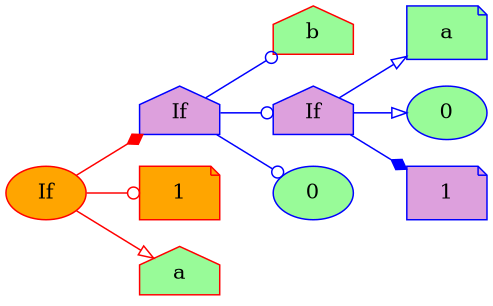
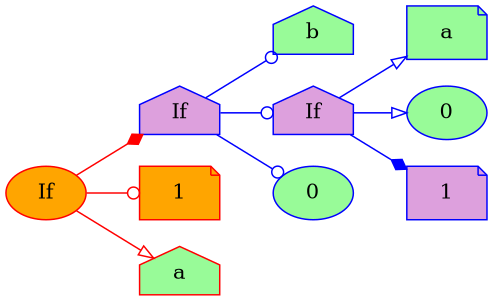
(313, 33) -> (313, 33)
